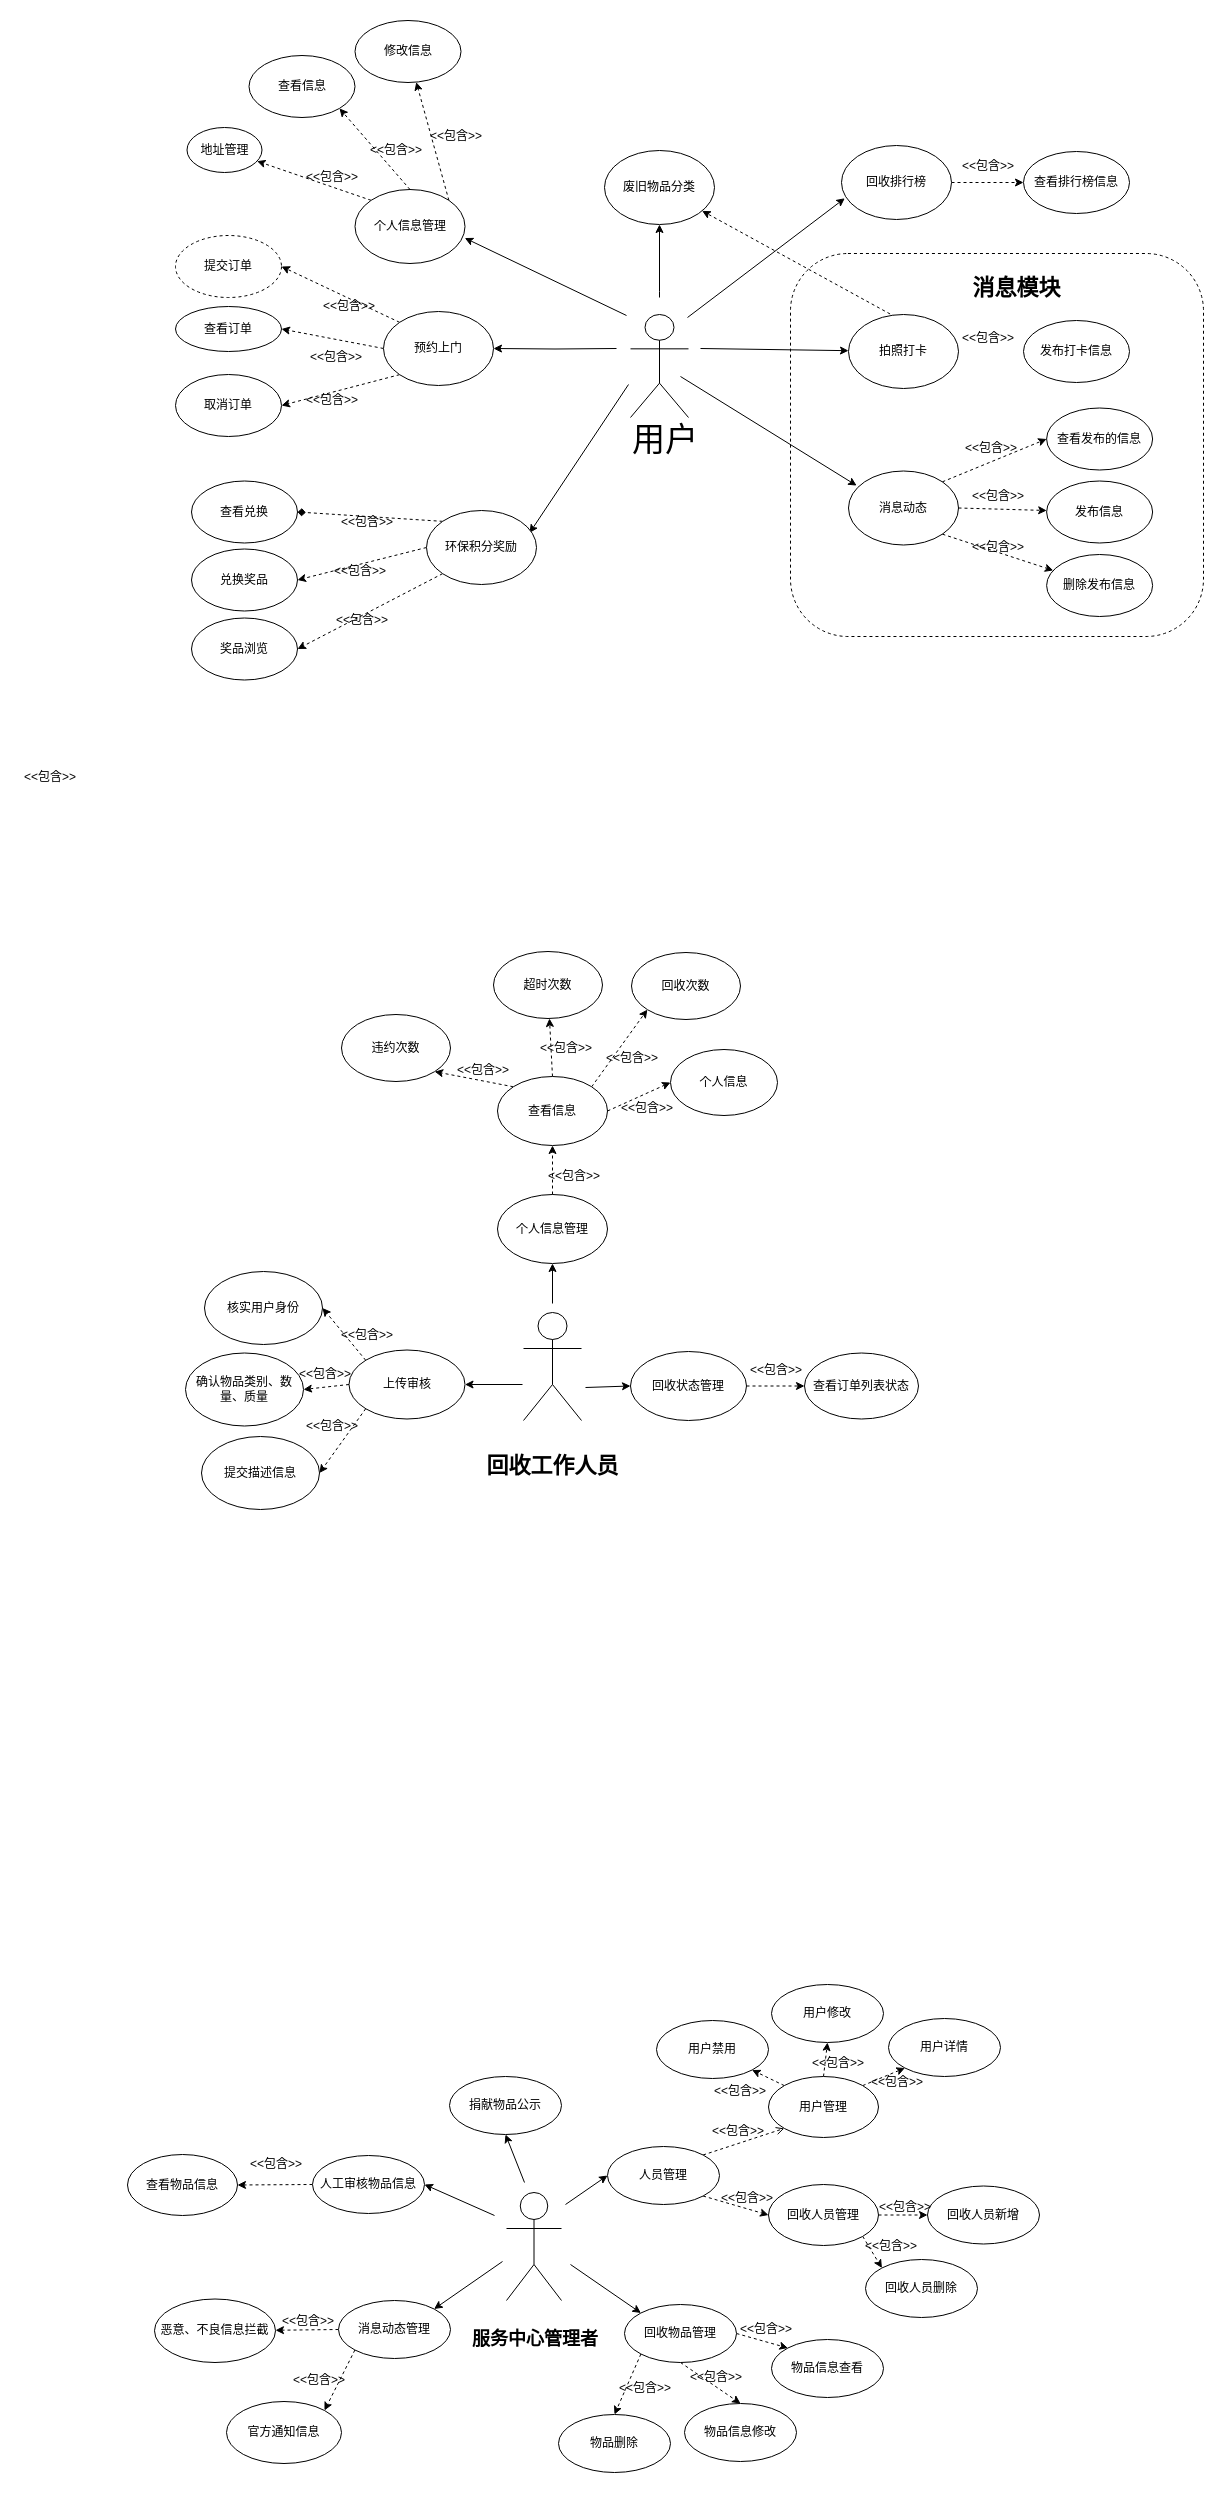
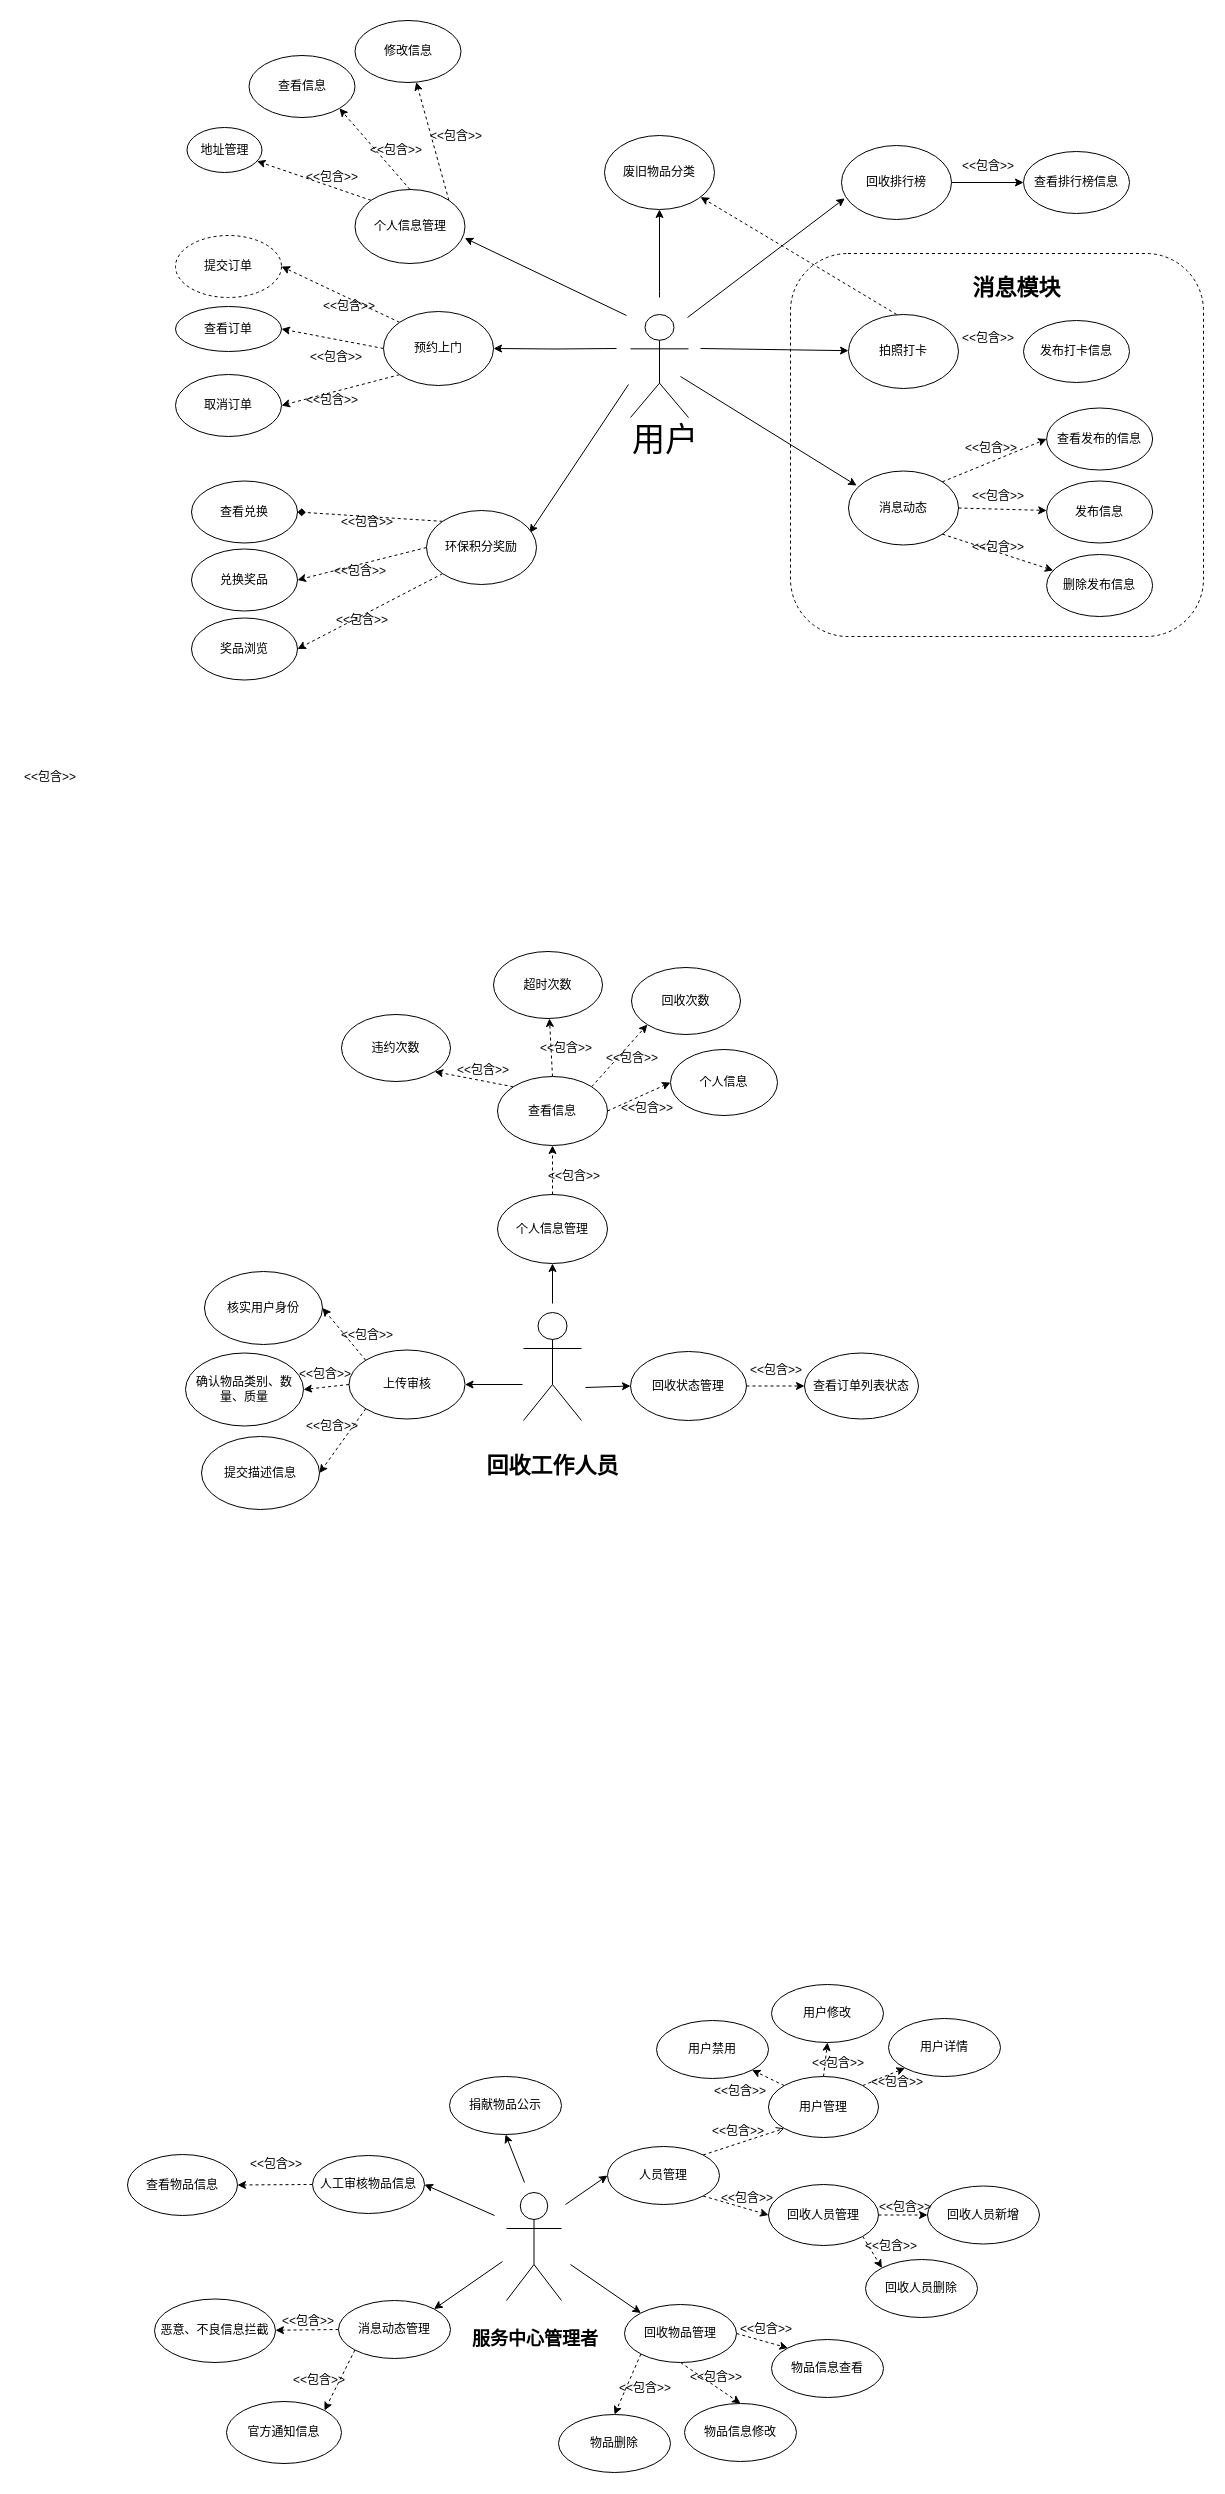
(984, 183) -> (984, 183)
(660, 188) -> (660, 173)
(686, 986) -> (686, 1001)
